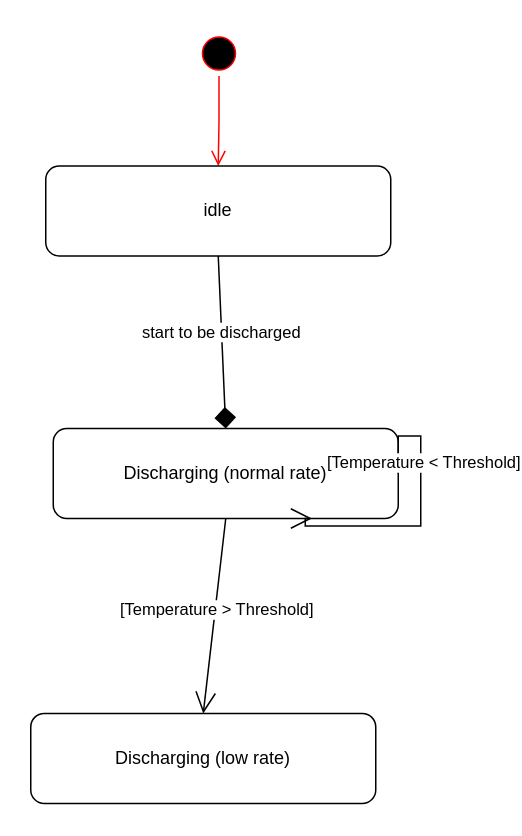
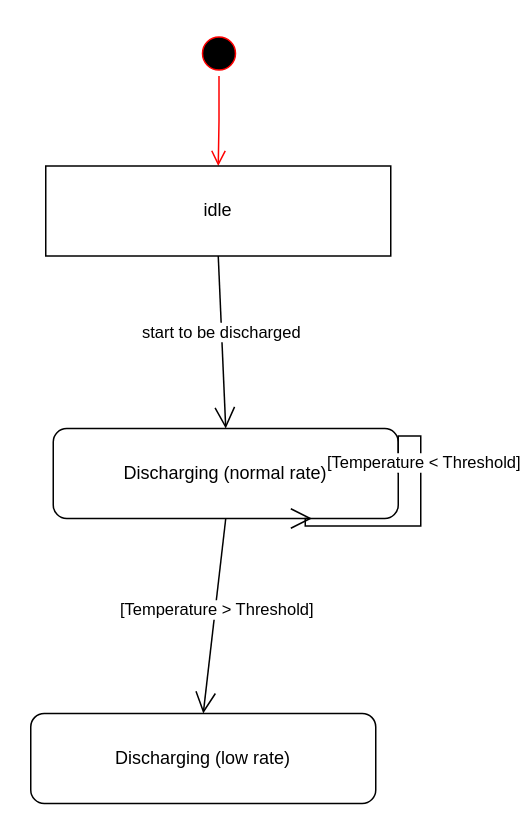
(218, 211) -> (218, 211)
(225, 407) -> (225, 415)
